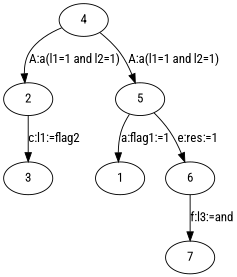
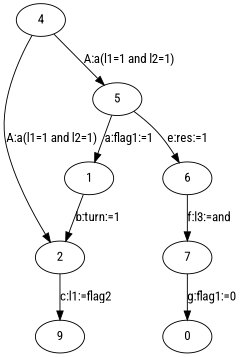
(28, 178) -> (60, 337)
none -> (76, 214)
none -> (187, 337)
